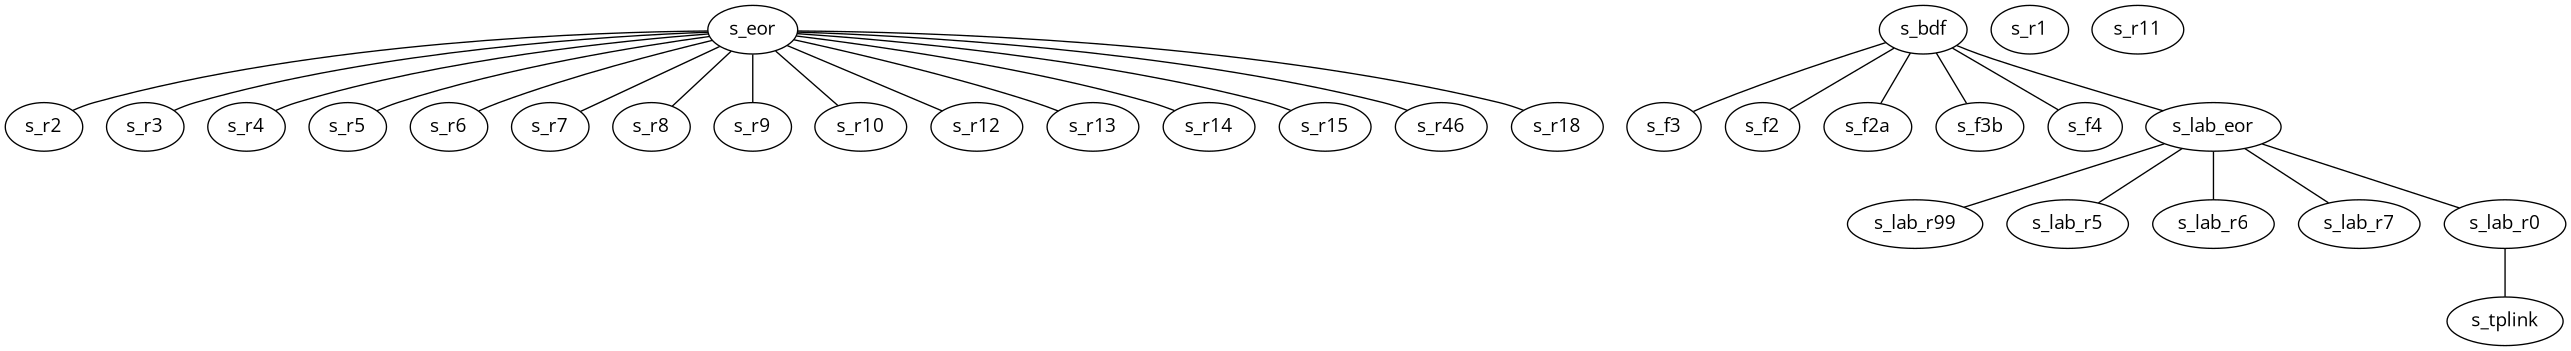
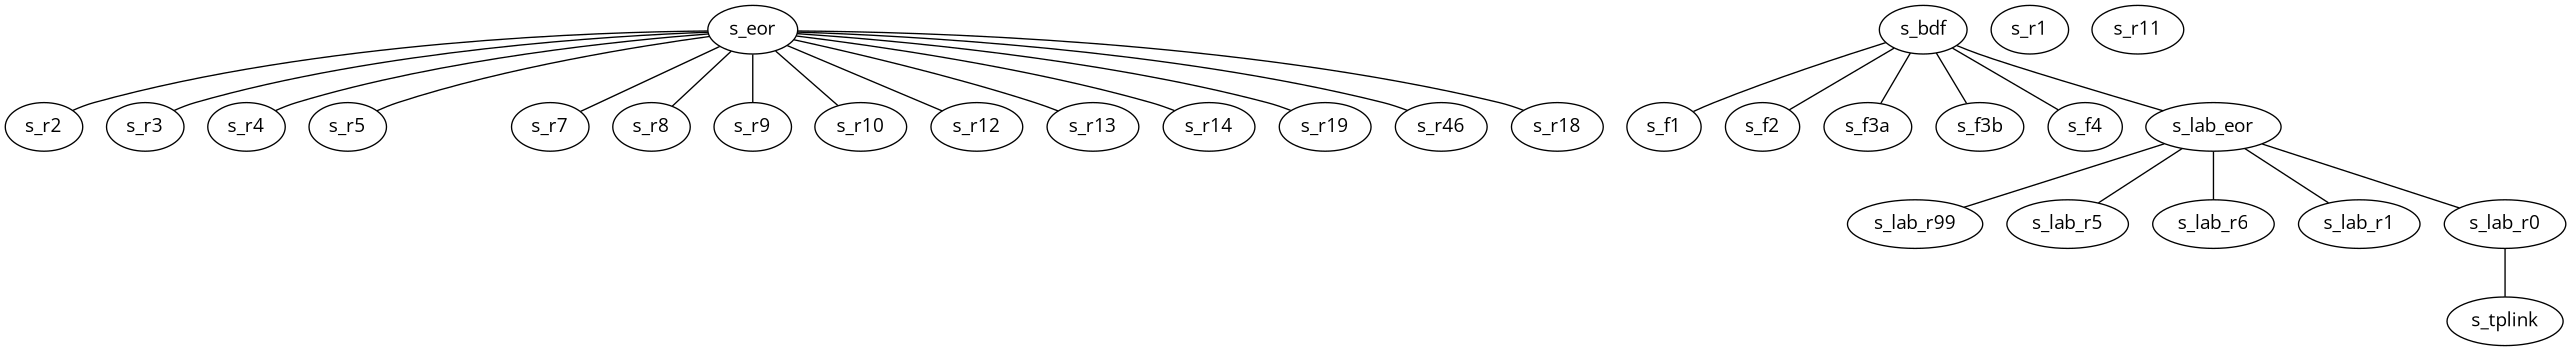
(449, 127) -> none
(1325, 127) -> (1325, 127)
(1664, 127) -> (1664, 127)
(1868, 127) -> (1868, 127)
(2359, 224) -> (2359, 224)
